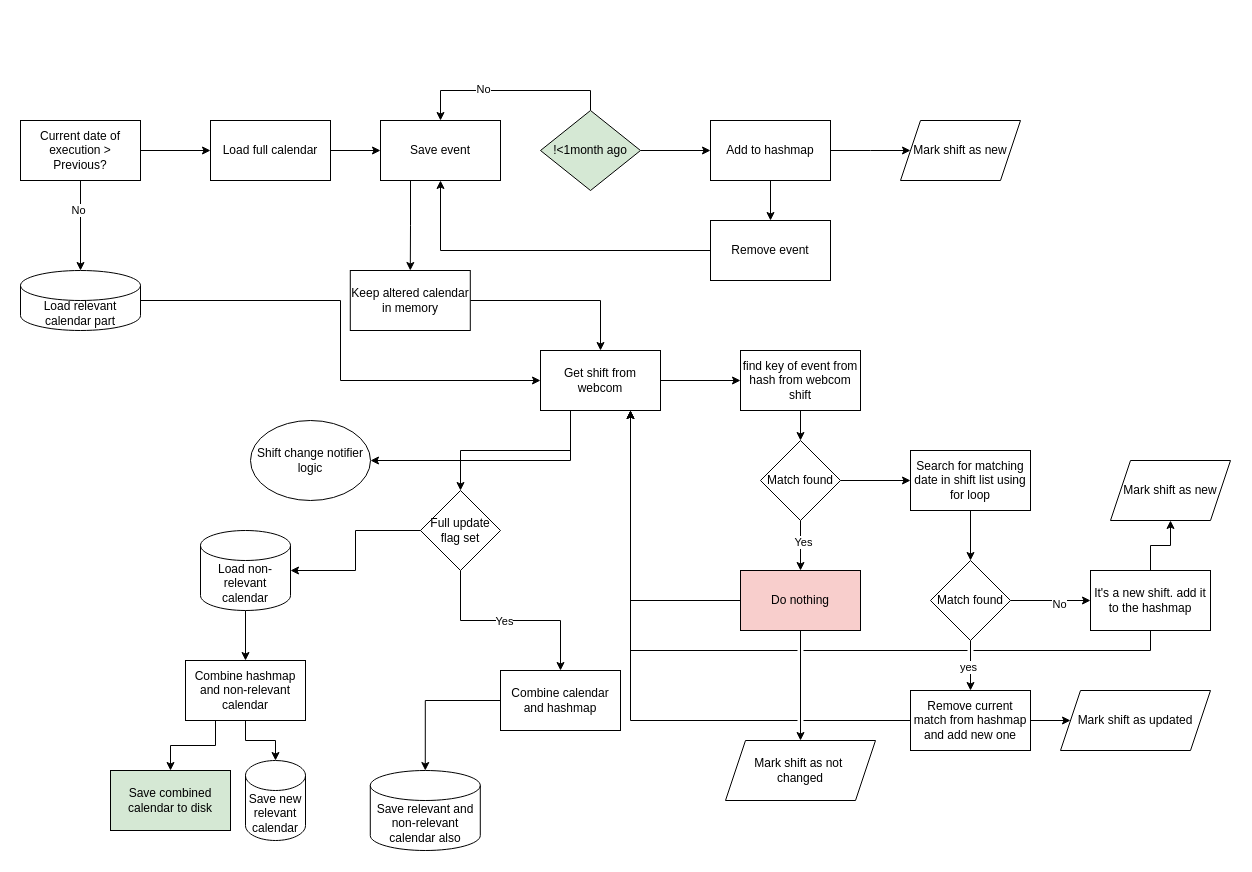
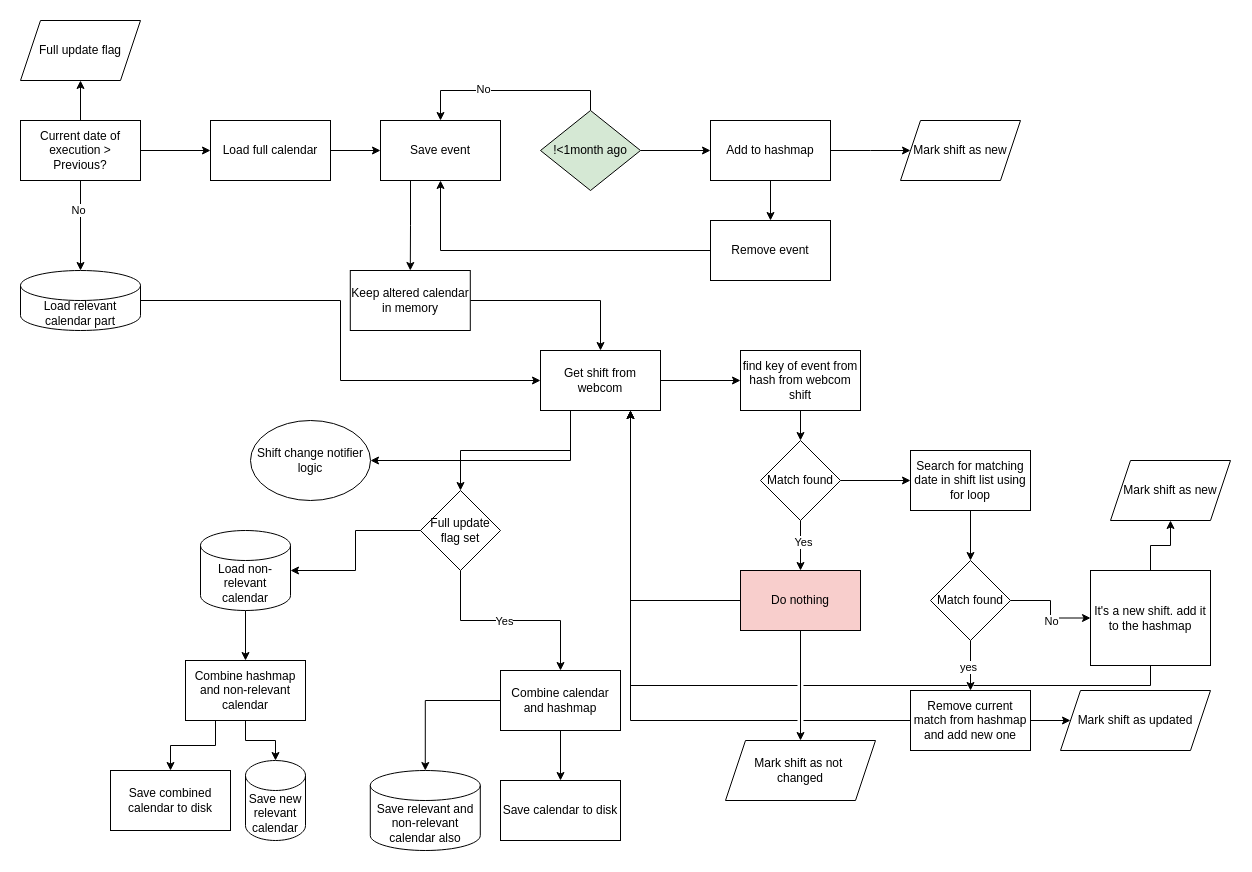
none -> (81, 51)
none -> (81, 104)
(1151, 601) -> (1151, 618)
none -> (561, 752)
(171, 801) -> (171, 801)
none -> (561, 811)
